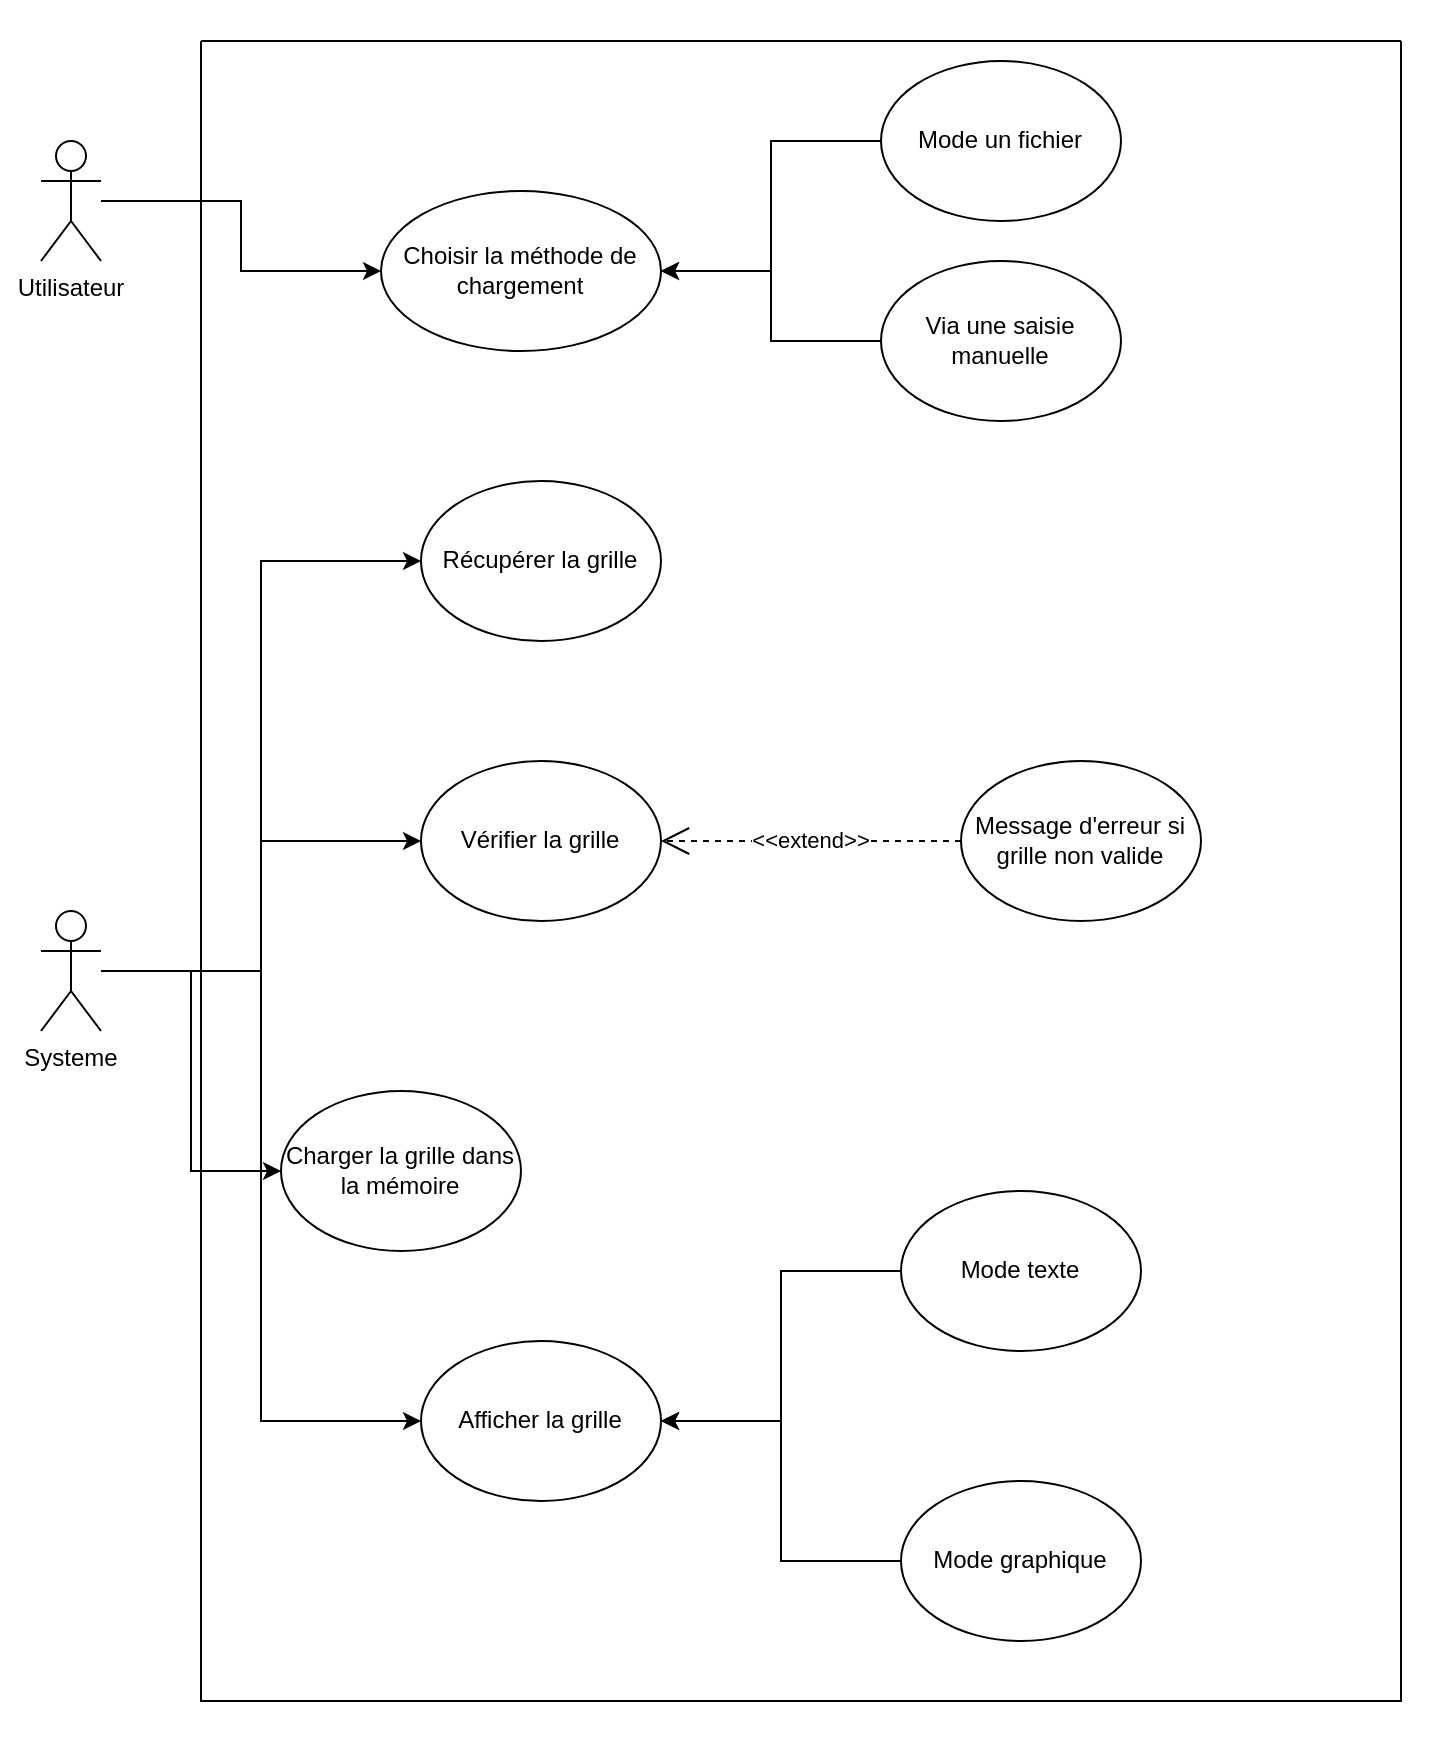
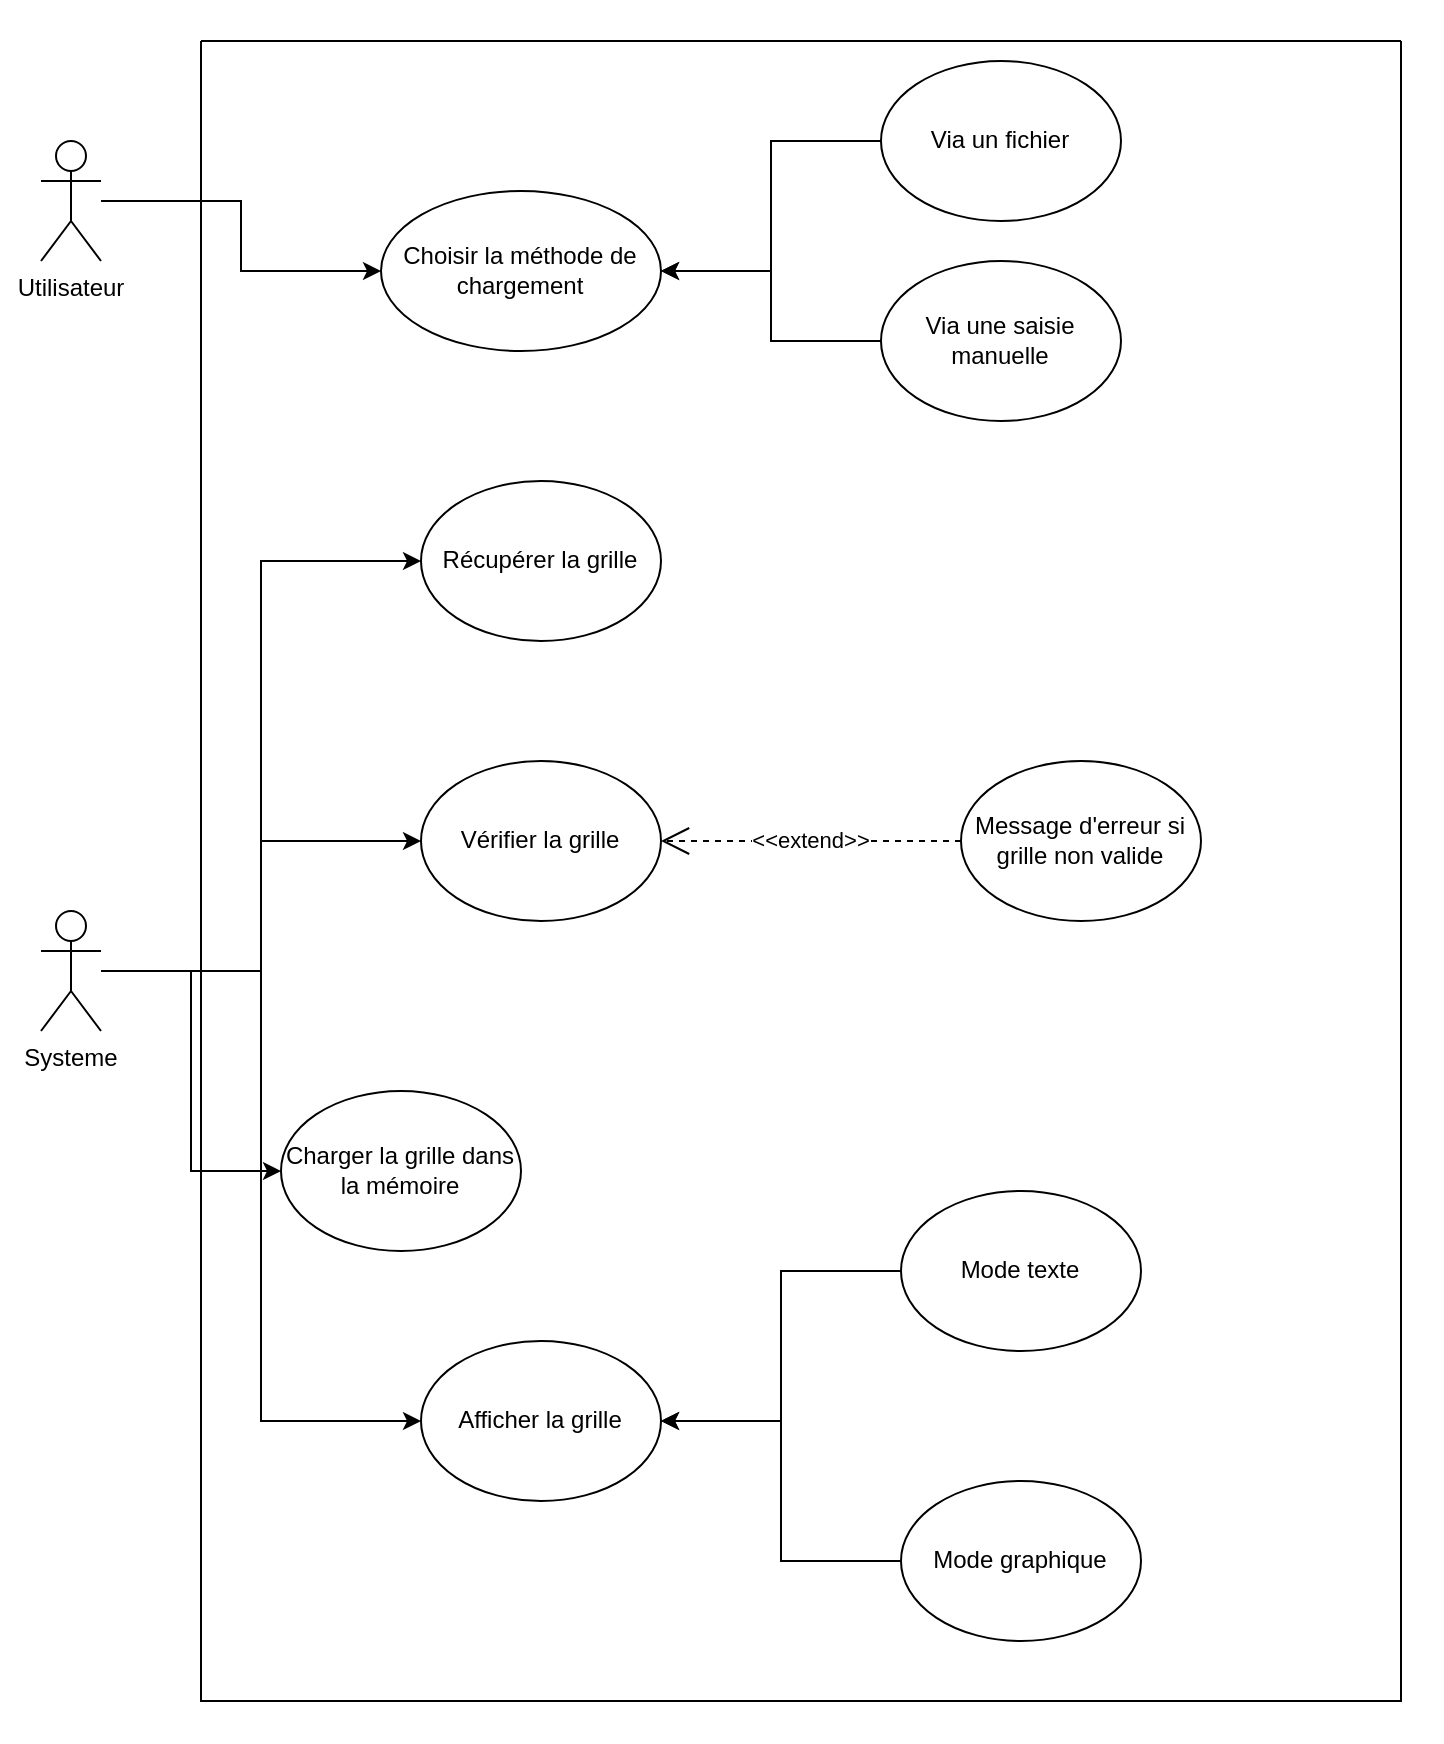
(1001, 141) -> (1001, 141)
